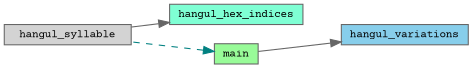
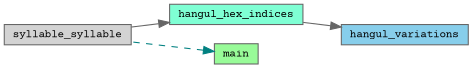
(68, 35) -> (68, 35)
(294, 47) -> (317, 24)
